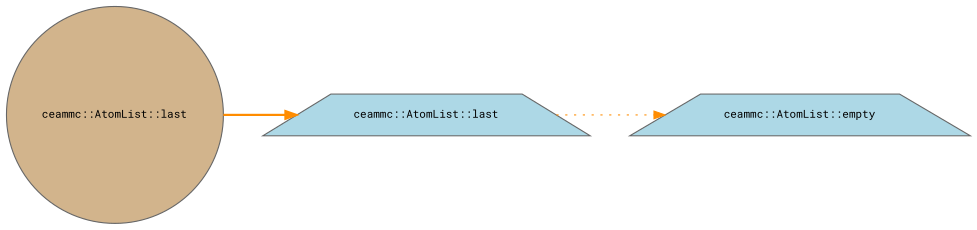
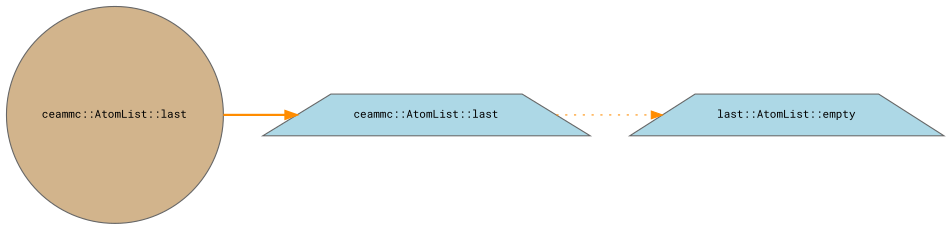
(800, 115) -> (787, 115)
